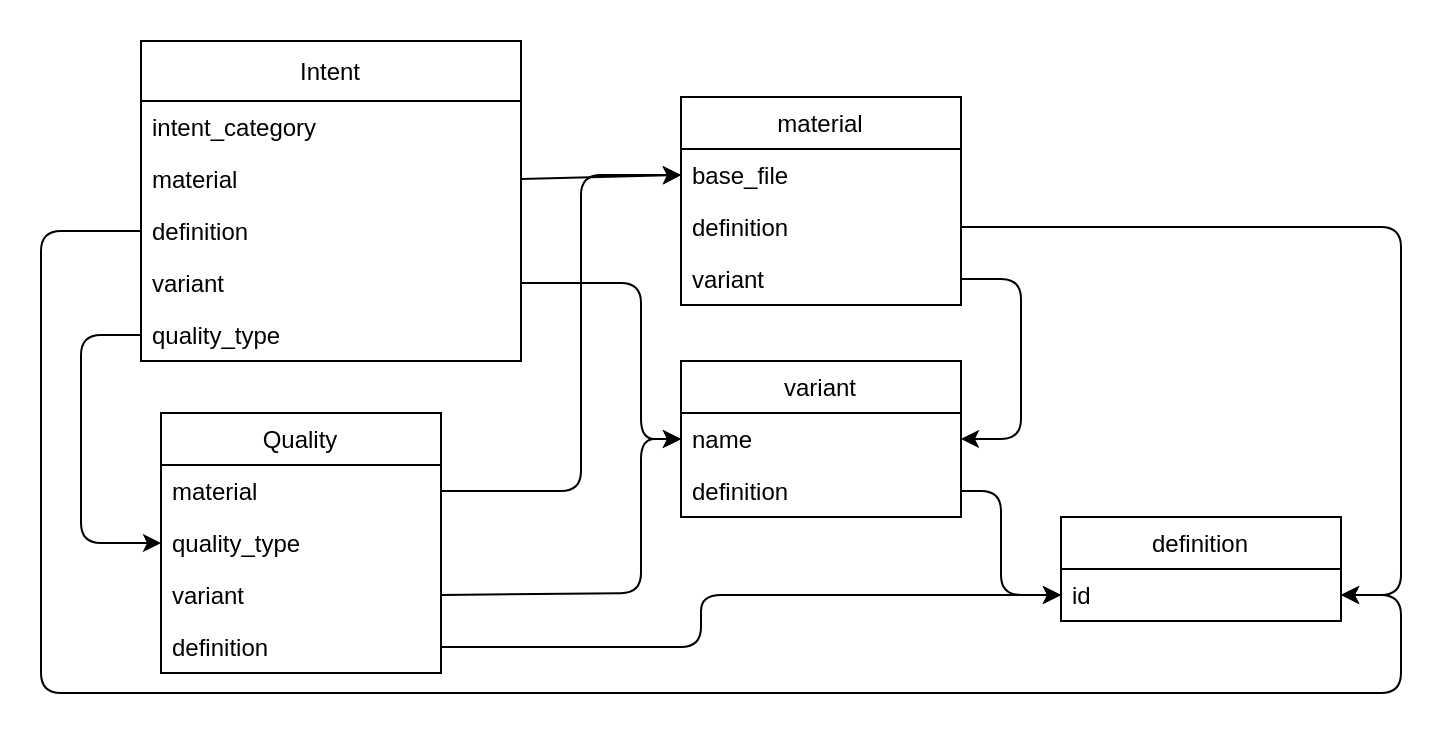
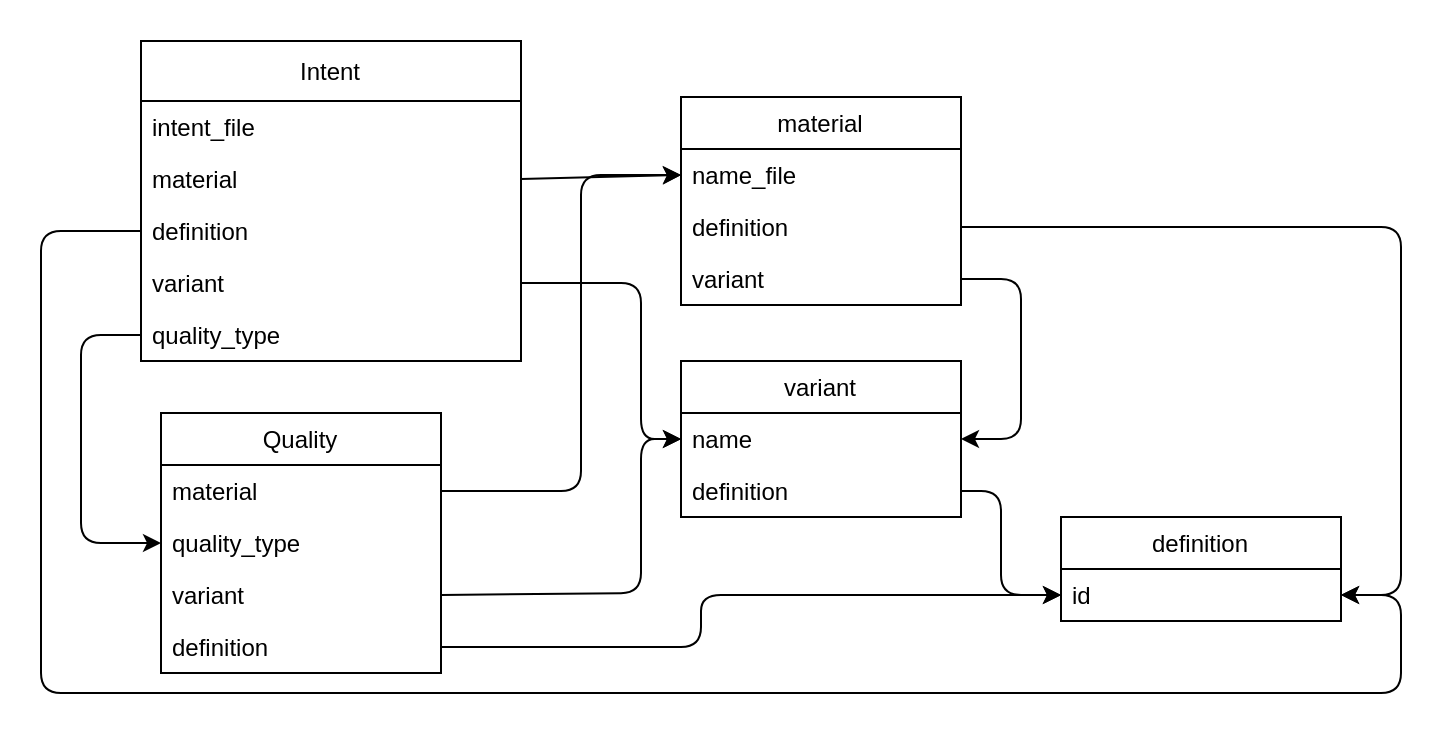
(250, 128) -> (217, 128)
(746, 176) -> (746, 176)
